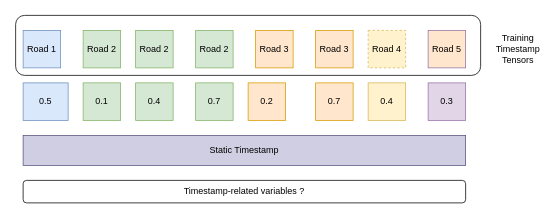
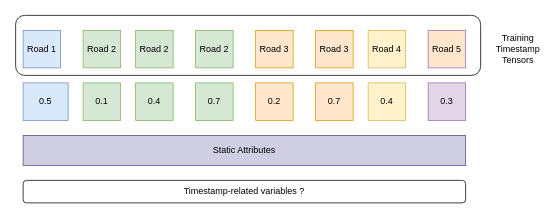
(387, 49) -> (387, 49)
(267, 102) -> (274, 102)
(244, 150) -> (244, 150)
